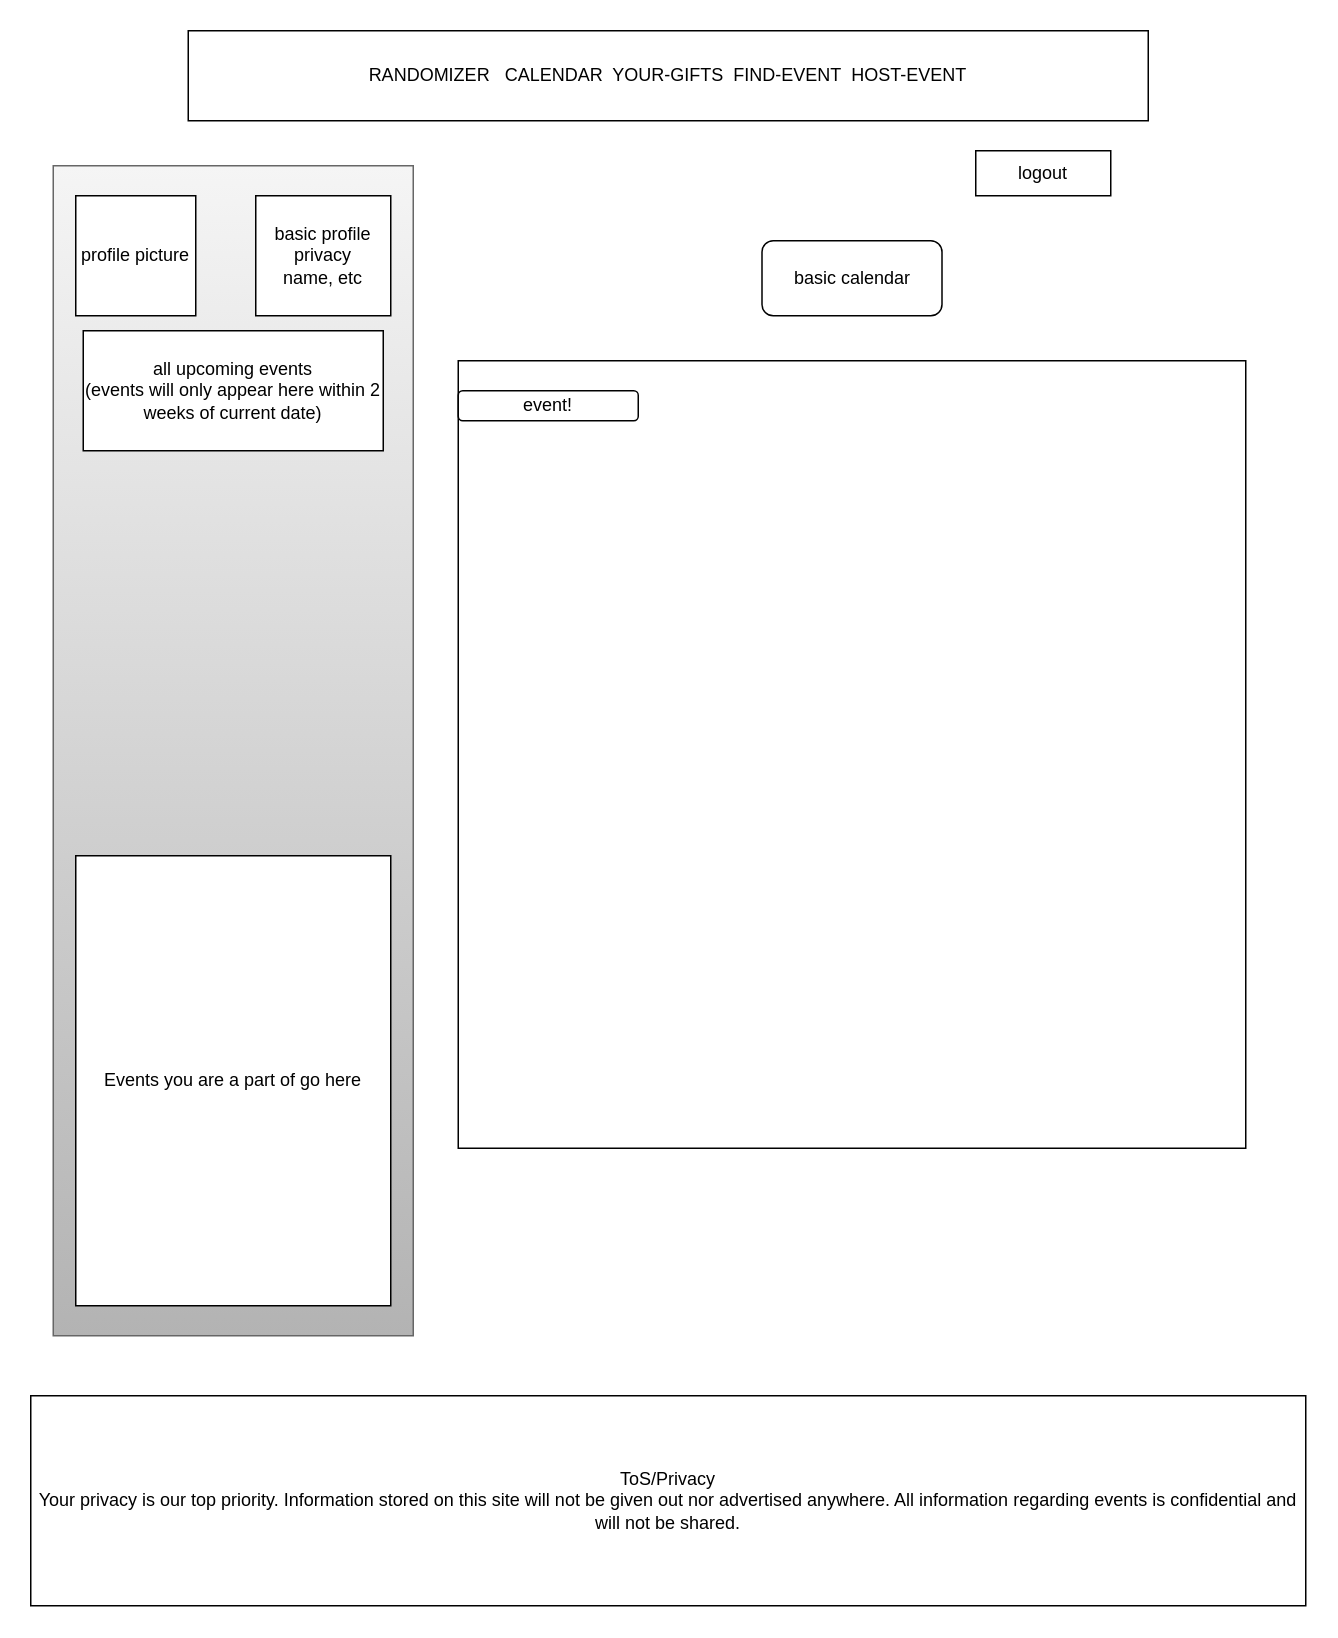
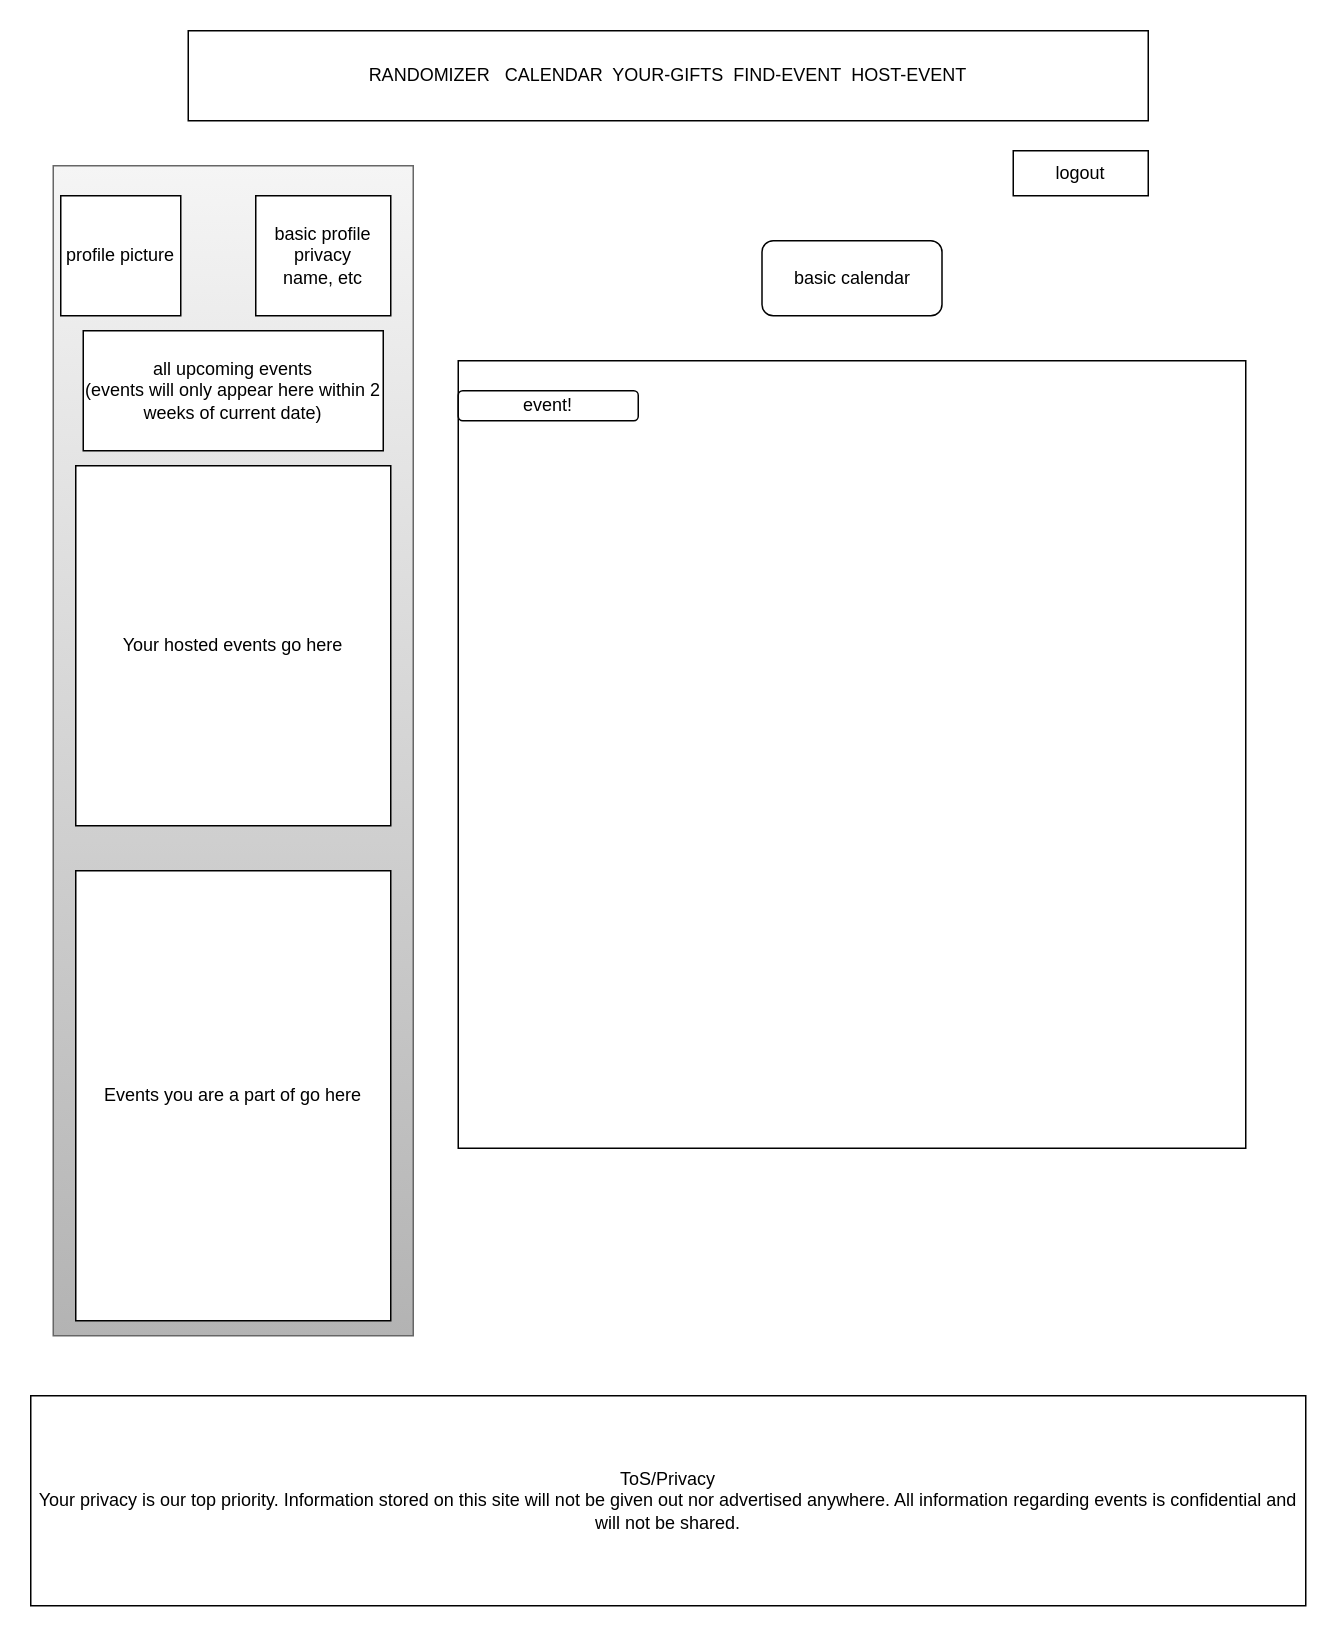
(1043, 173) -> (1081, 173)
(136, 256) -> (121, 256)
none -> (233, 646)
(233, 1081) -> (233, 1096)
